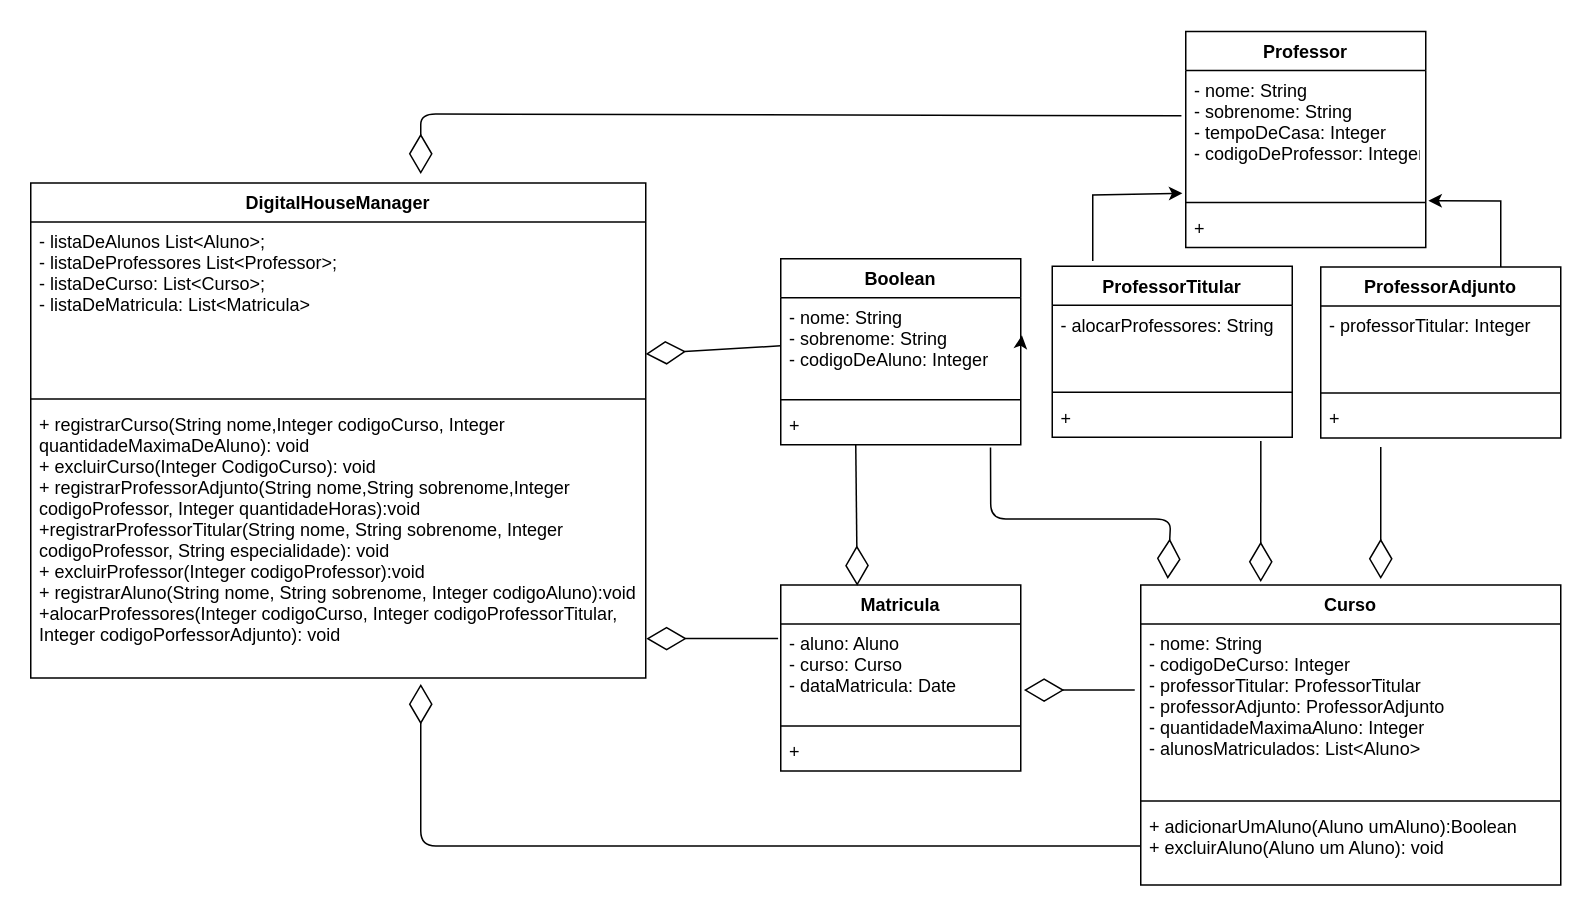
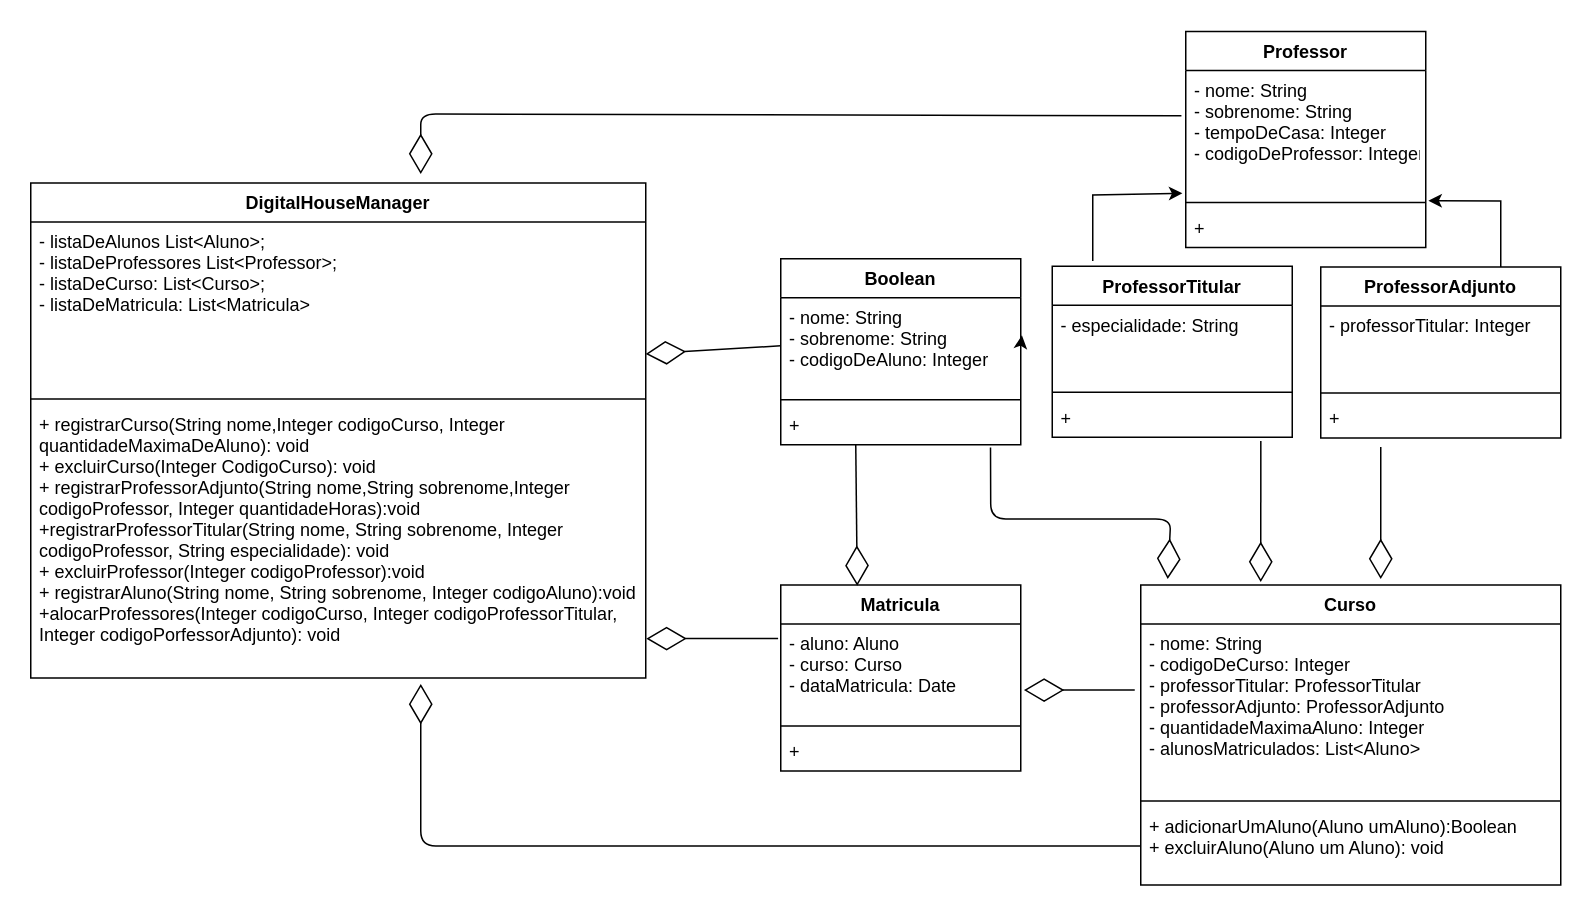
(1185, 326) -> (1160, 326)
